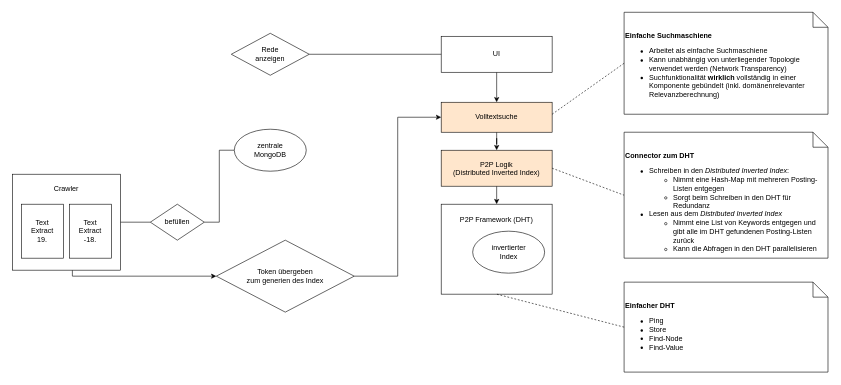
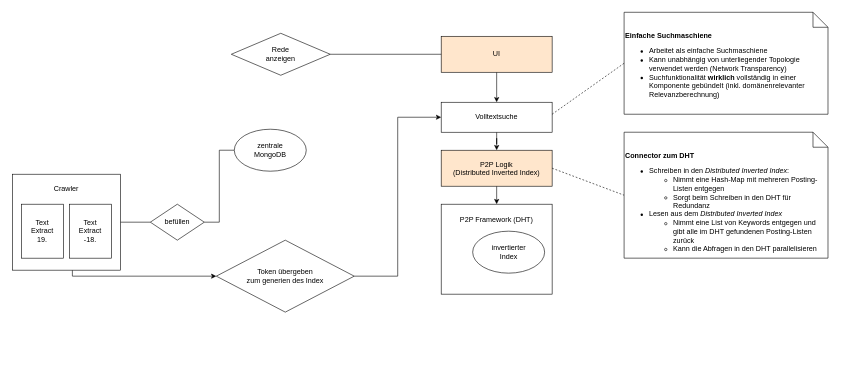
(270, 54) -> (281, 54)
(497, 54) -> (497, 54)
(497, 117) -> (497, 117)
(562, 311) -> none
(726, 327) -> none
